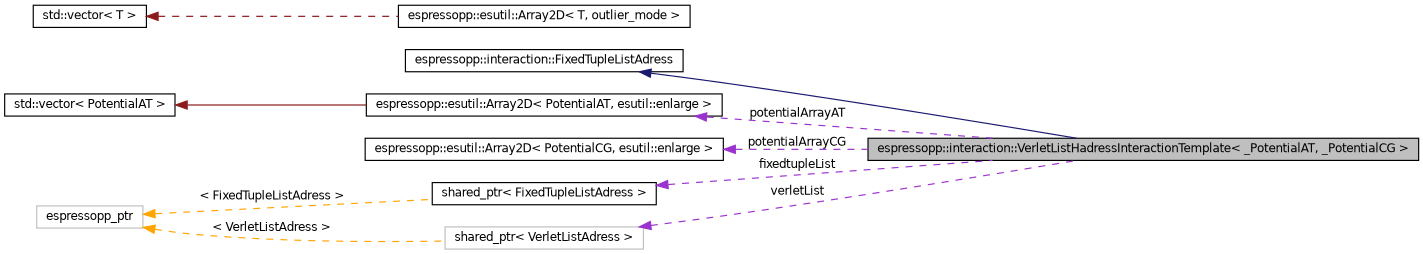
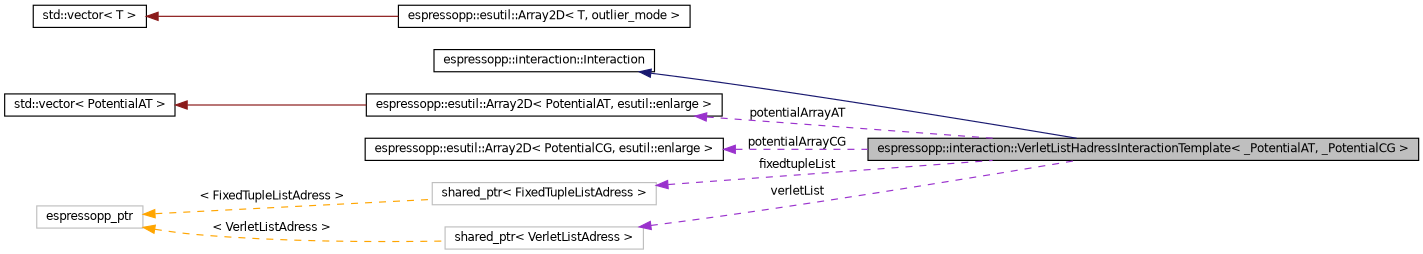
(278, 16) -> (278, 16)
(544, 61) -> (544, 61)
(544, 194) -> (544, 194)
